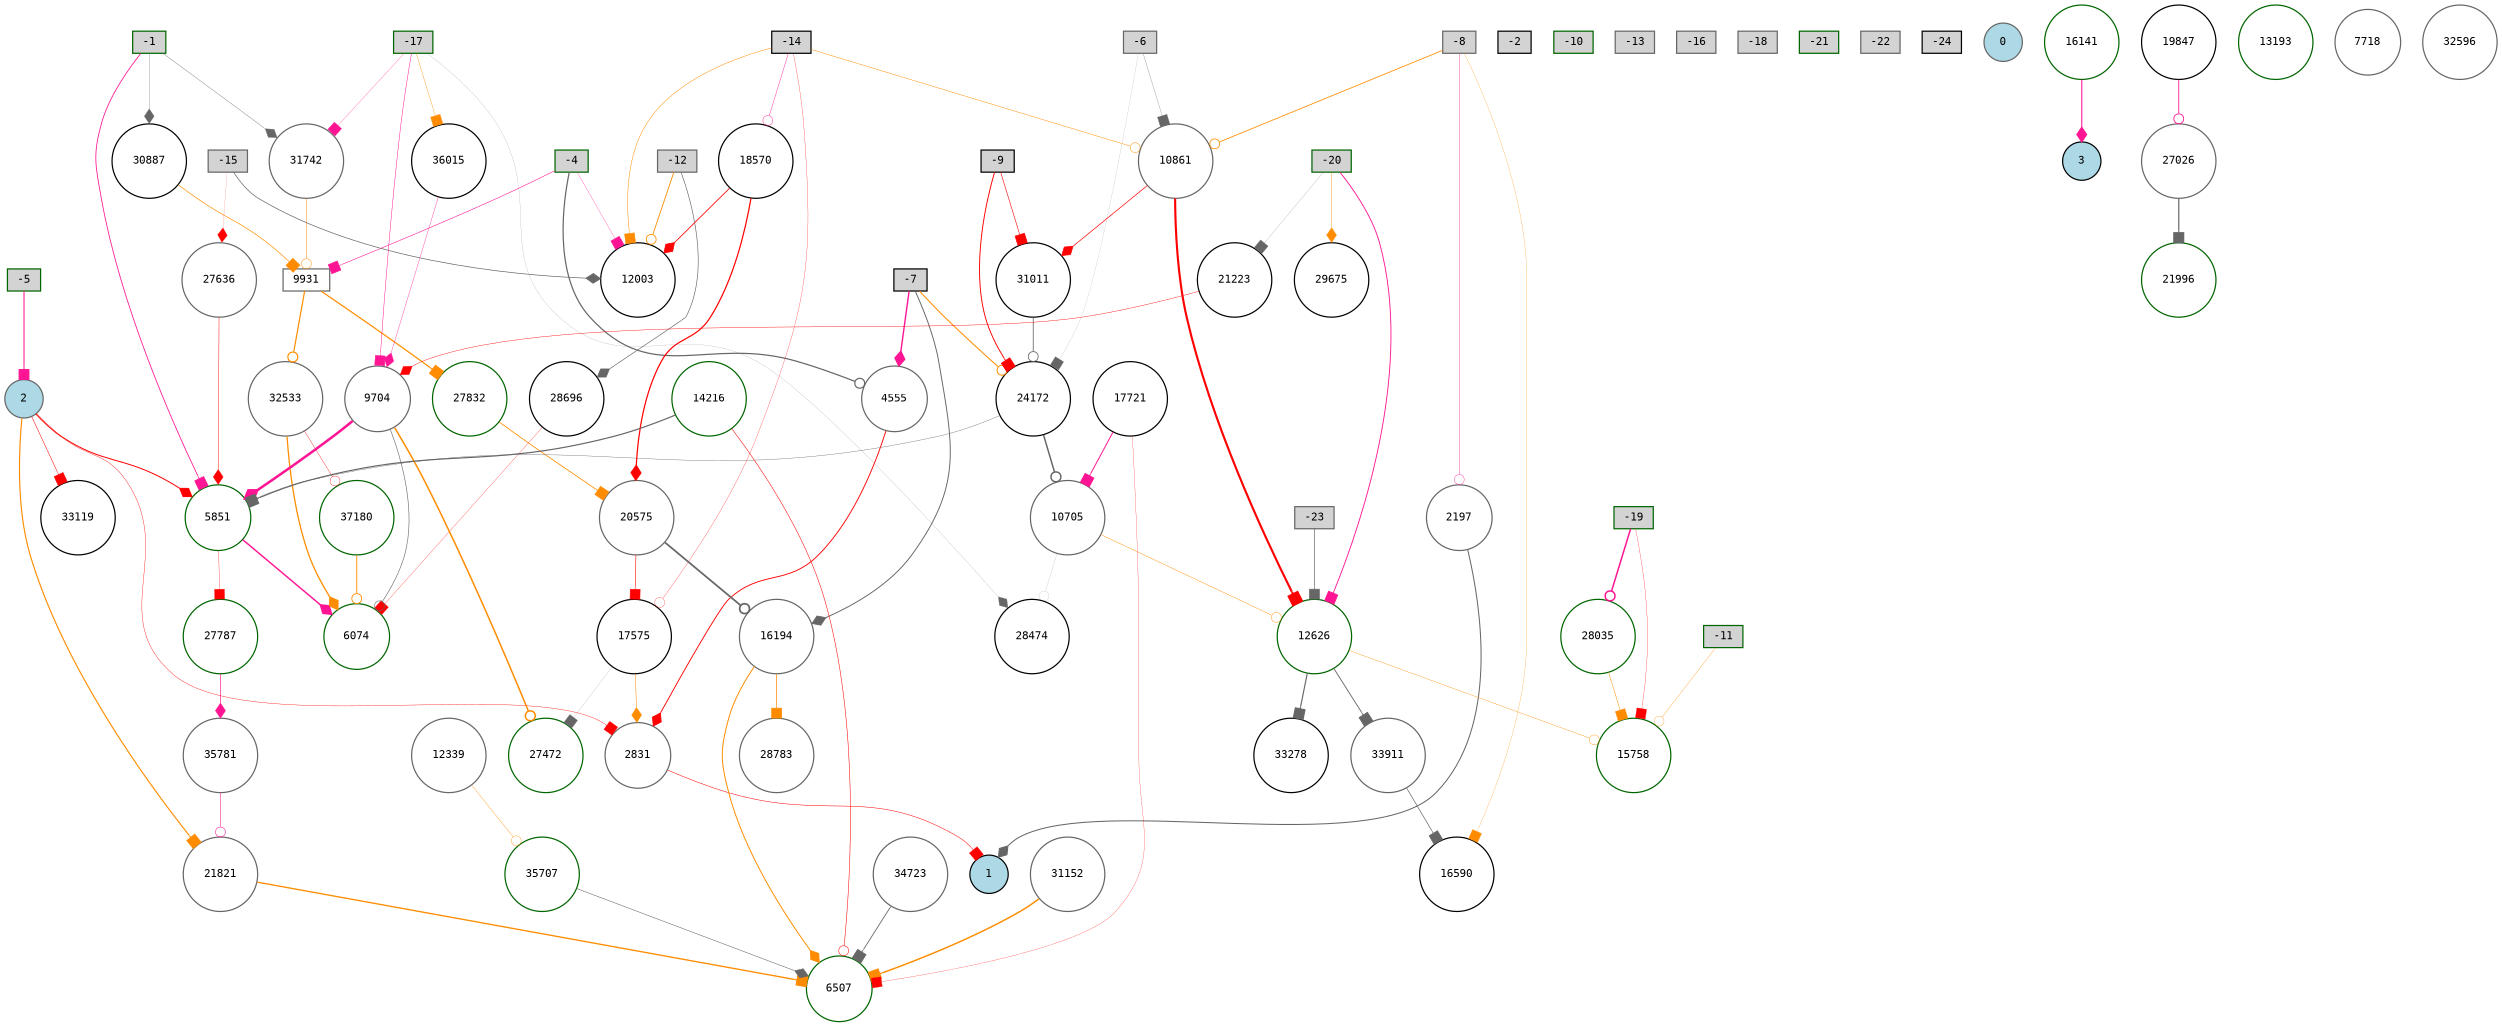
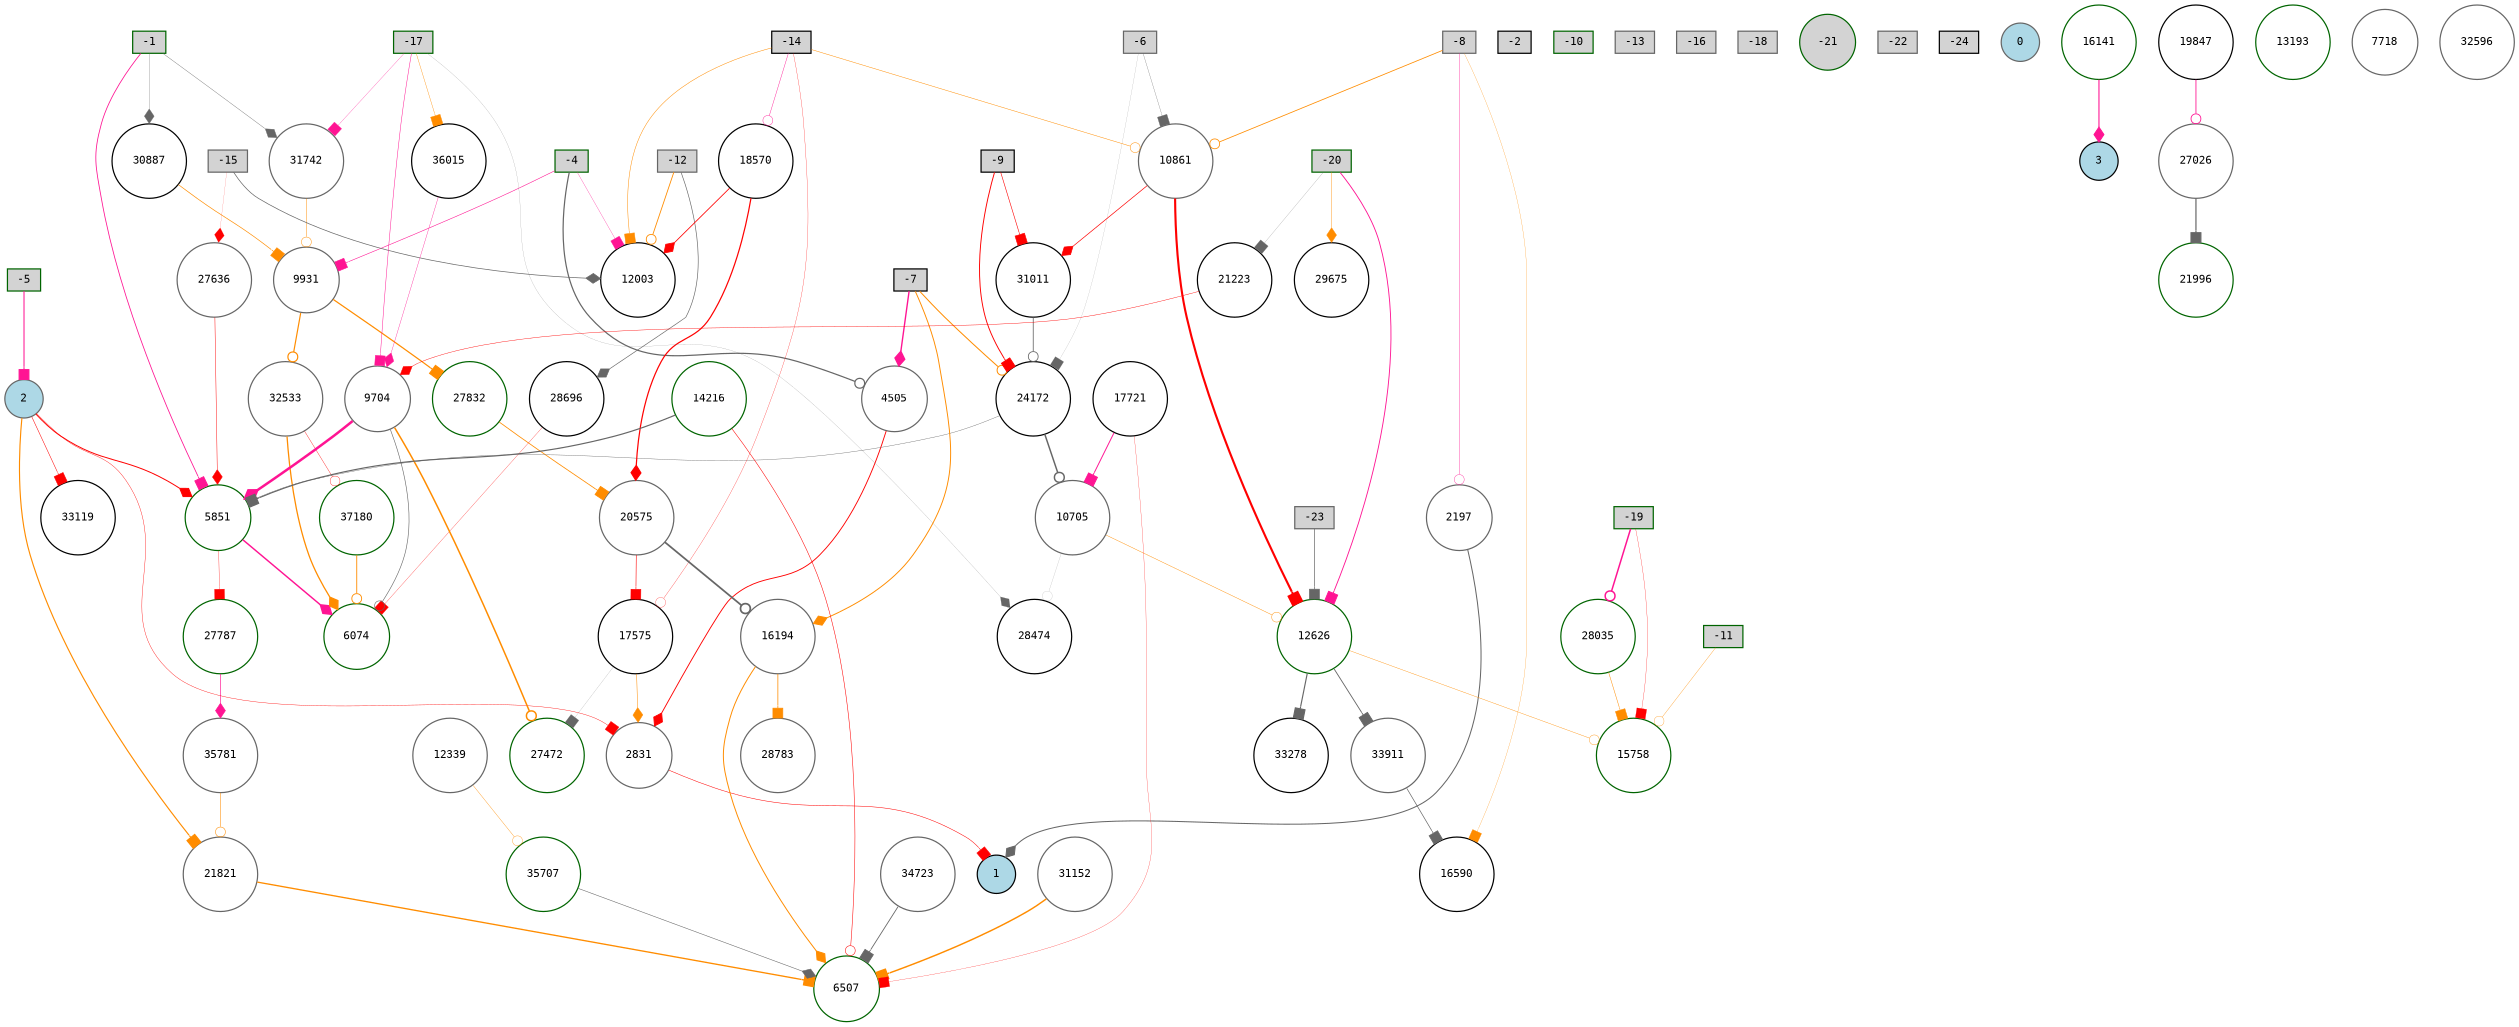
(1819, 42) -> (1828, 42)
(306, 280) -> (306, 280)
(895, 399) -> (895, 399)
(948, 479) -> (948, 479)
(220, 810) -> (220, 810)
